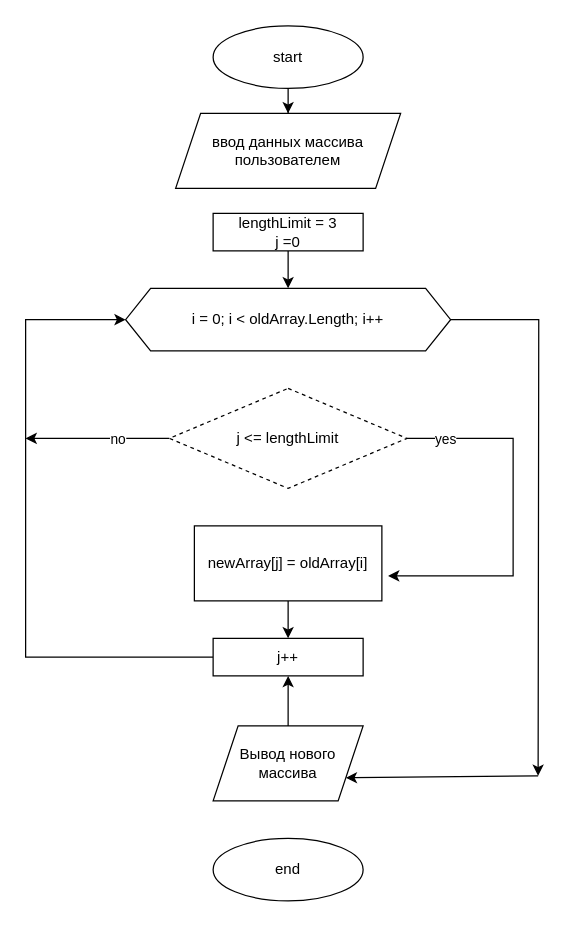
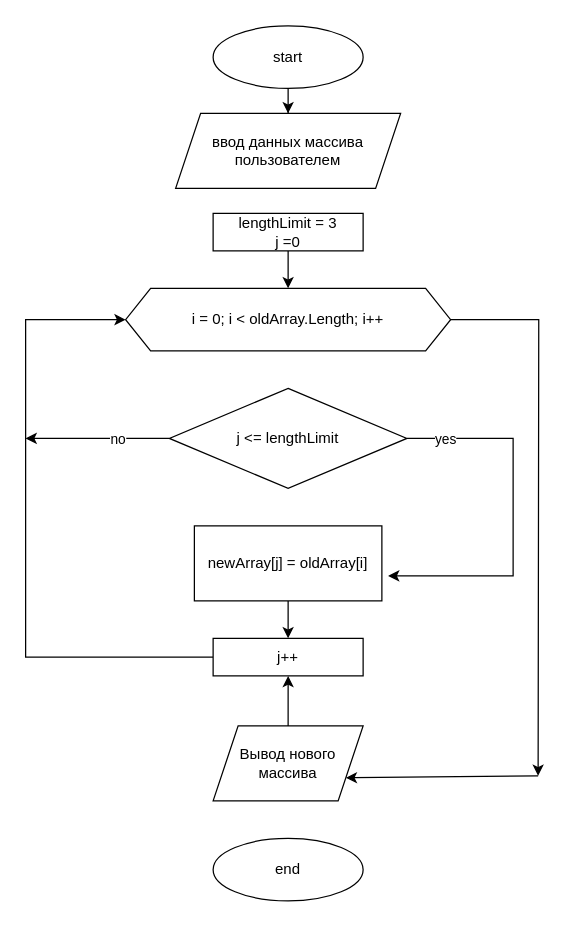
(288, 438) -> (288, 438)
